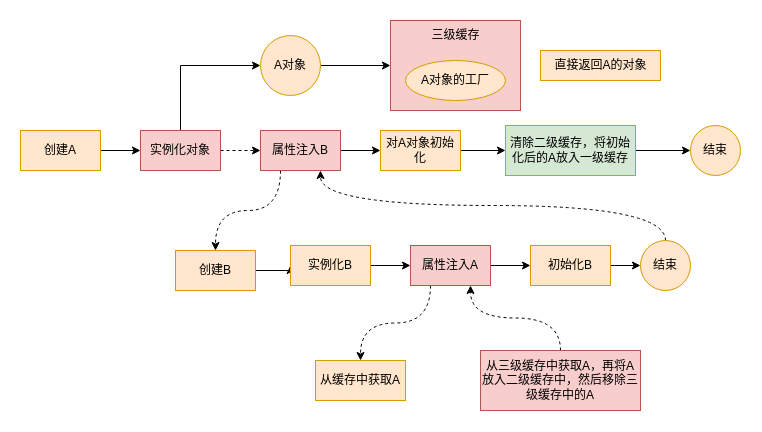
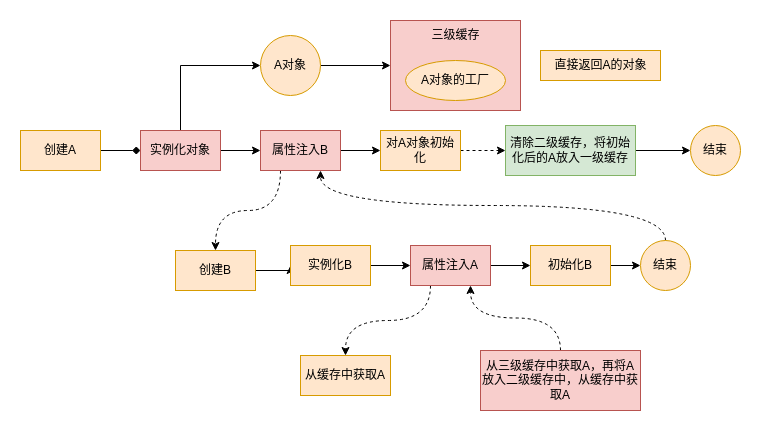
(132, 151) -> (132, 151)
(237, 151) -> (237, 151)
(480, 151) -> (480, 151)
(361, 381) -> (346, 376)
(561, 381) -> (561, 381)
